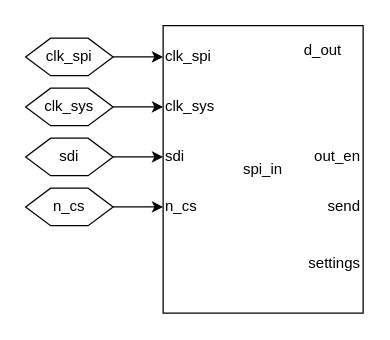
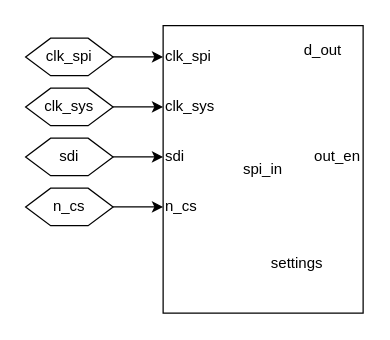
(338, 207) -> none
(338, 263) -> (301, 263)
